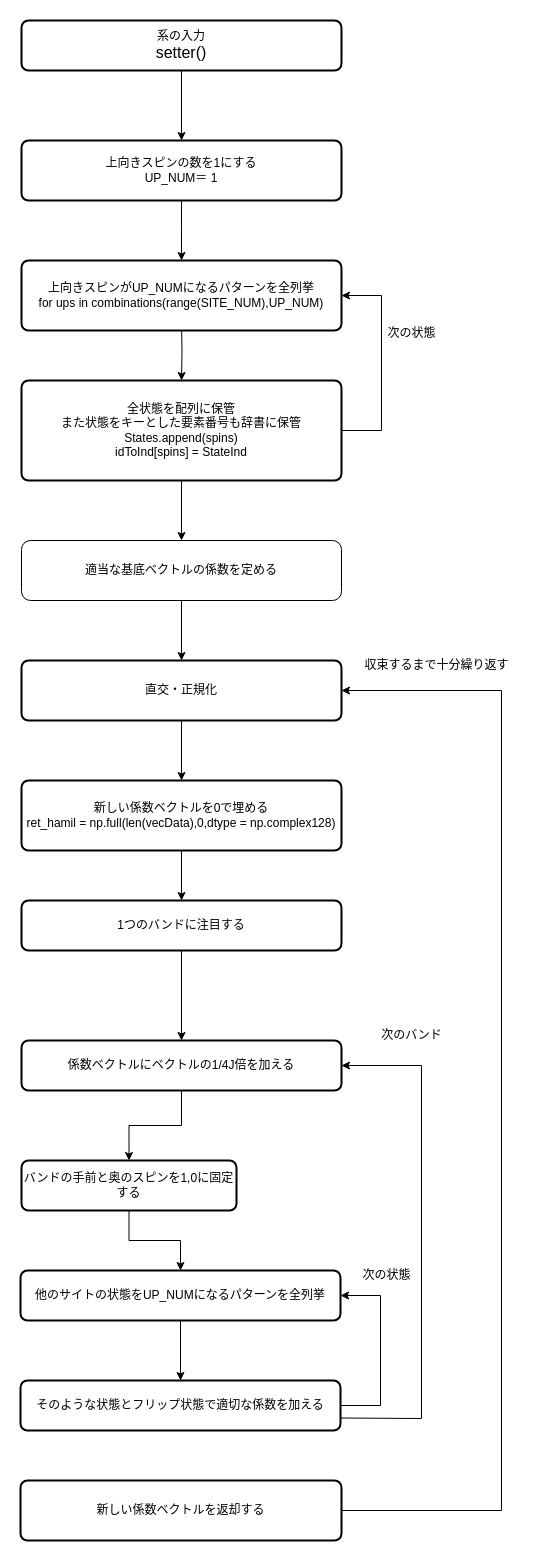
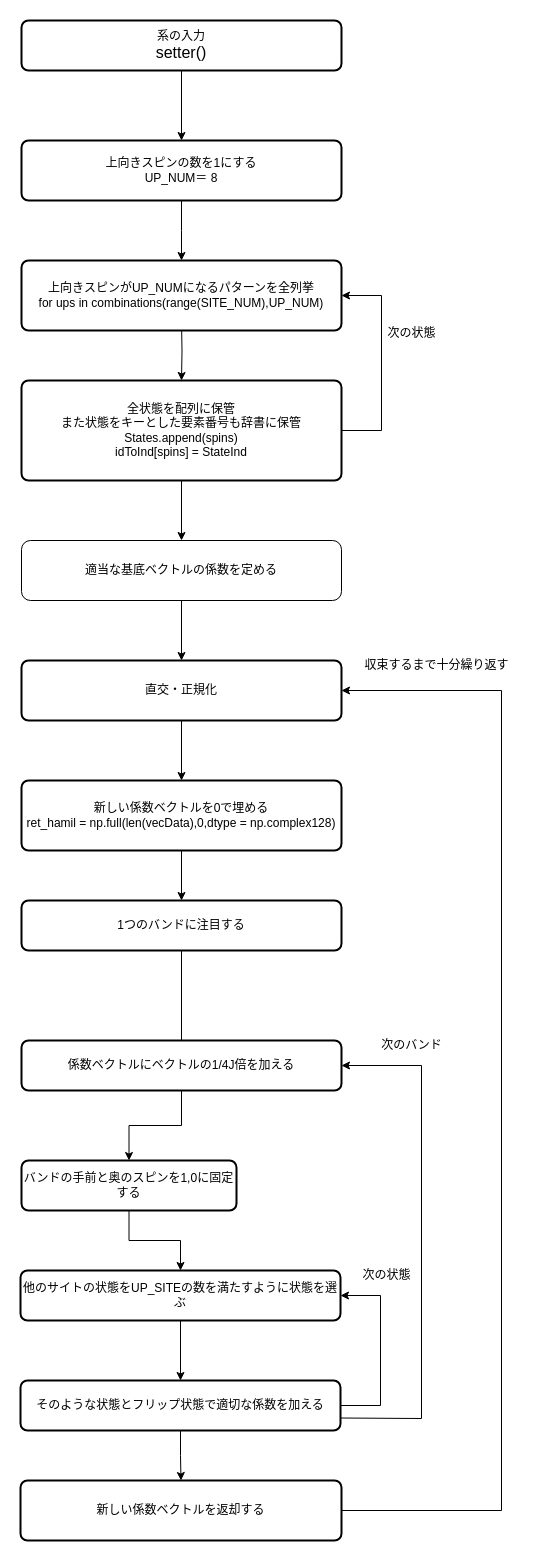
(182, 171) -> (182, 171)
(182, 1032) -> (182, 1034)
(412, 1036) -> (412, 1046)
(181, 1296) -> (181, 1296)
none -> (181, 1452)
